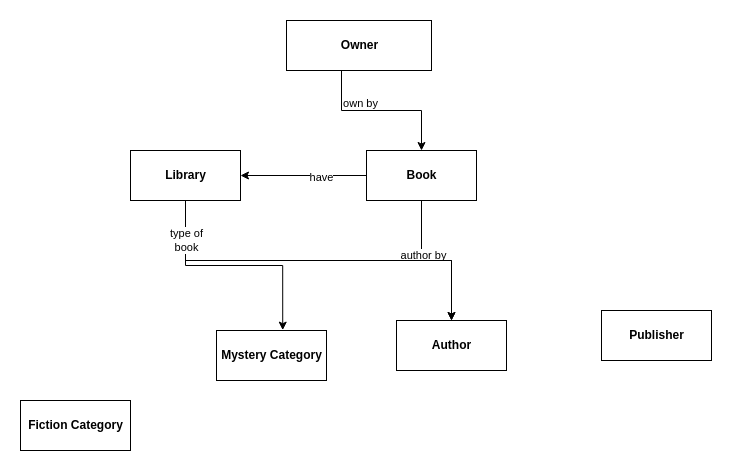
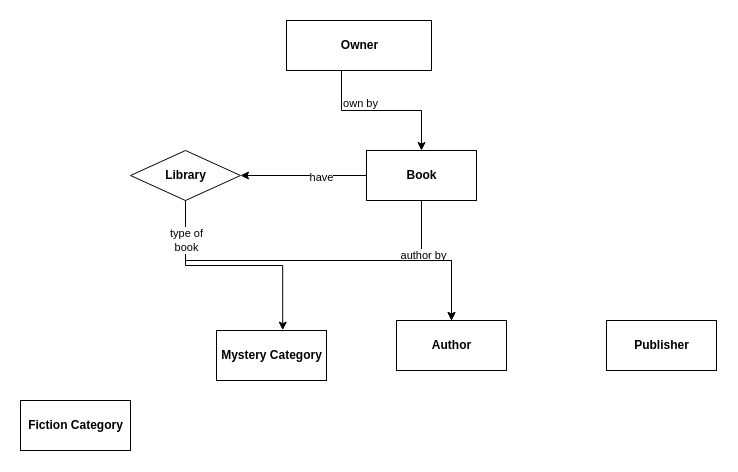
(186, 176) -> (186, 176)
(657, 336) -> (662, 346)
